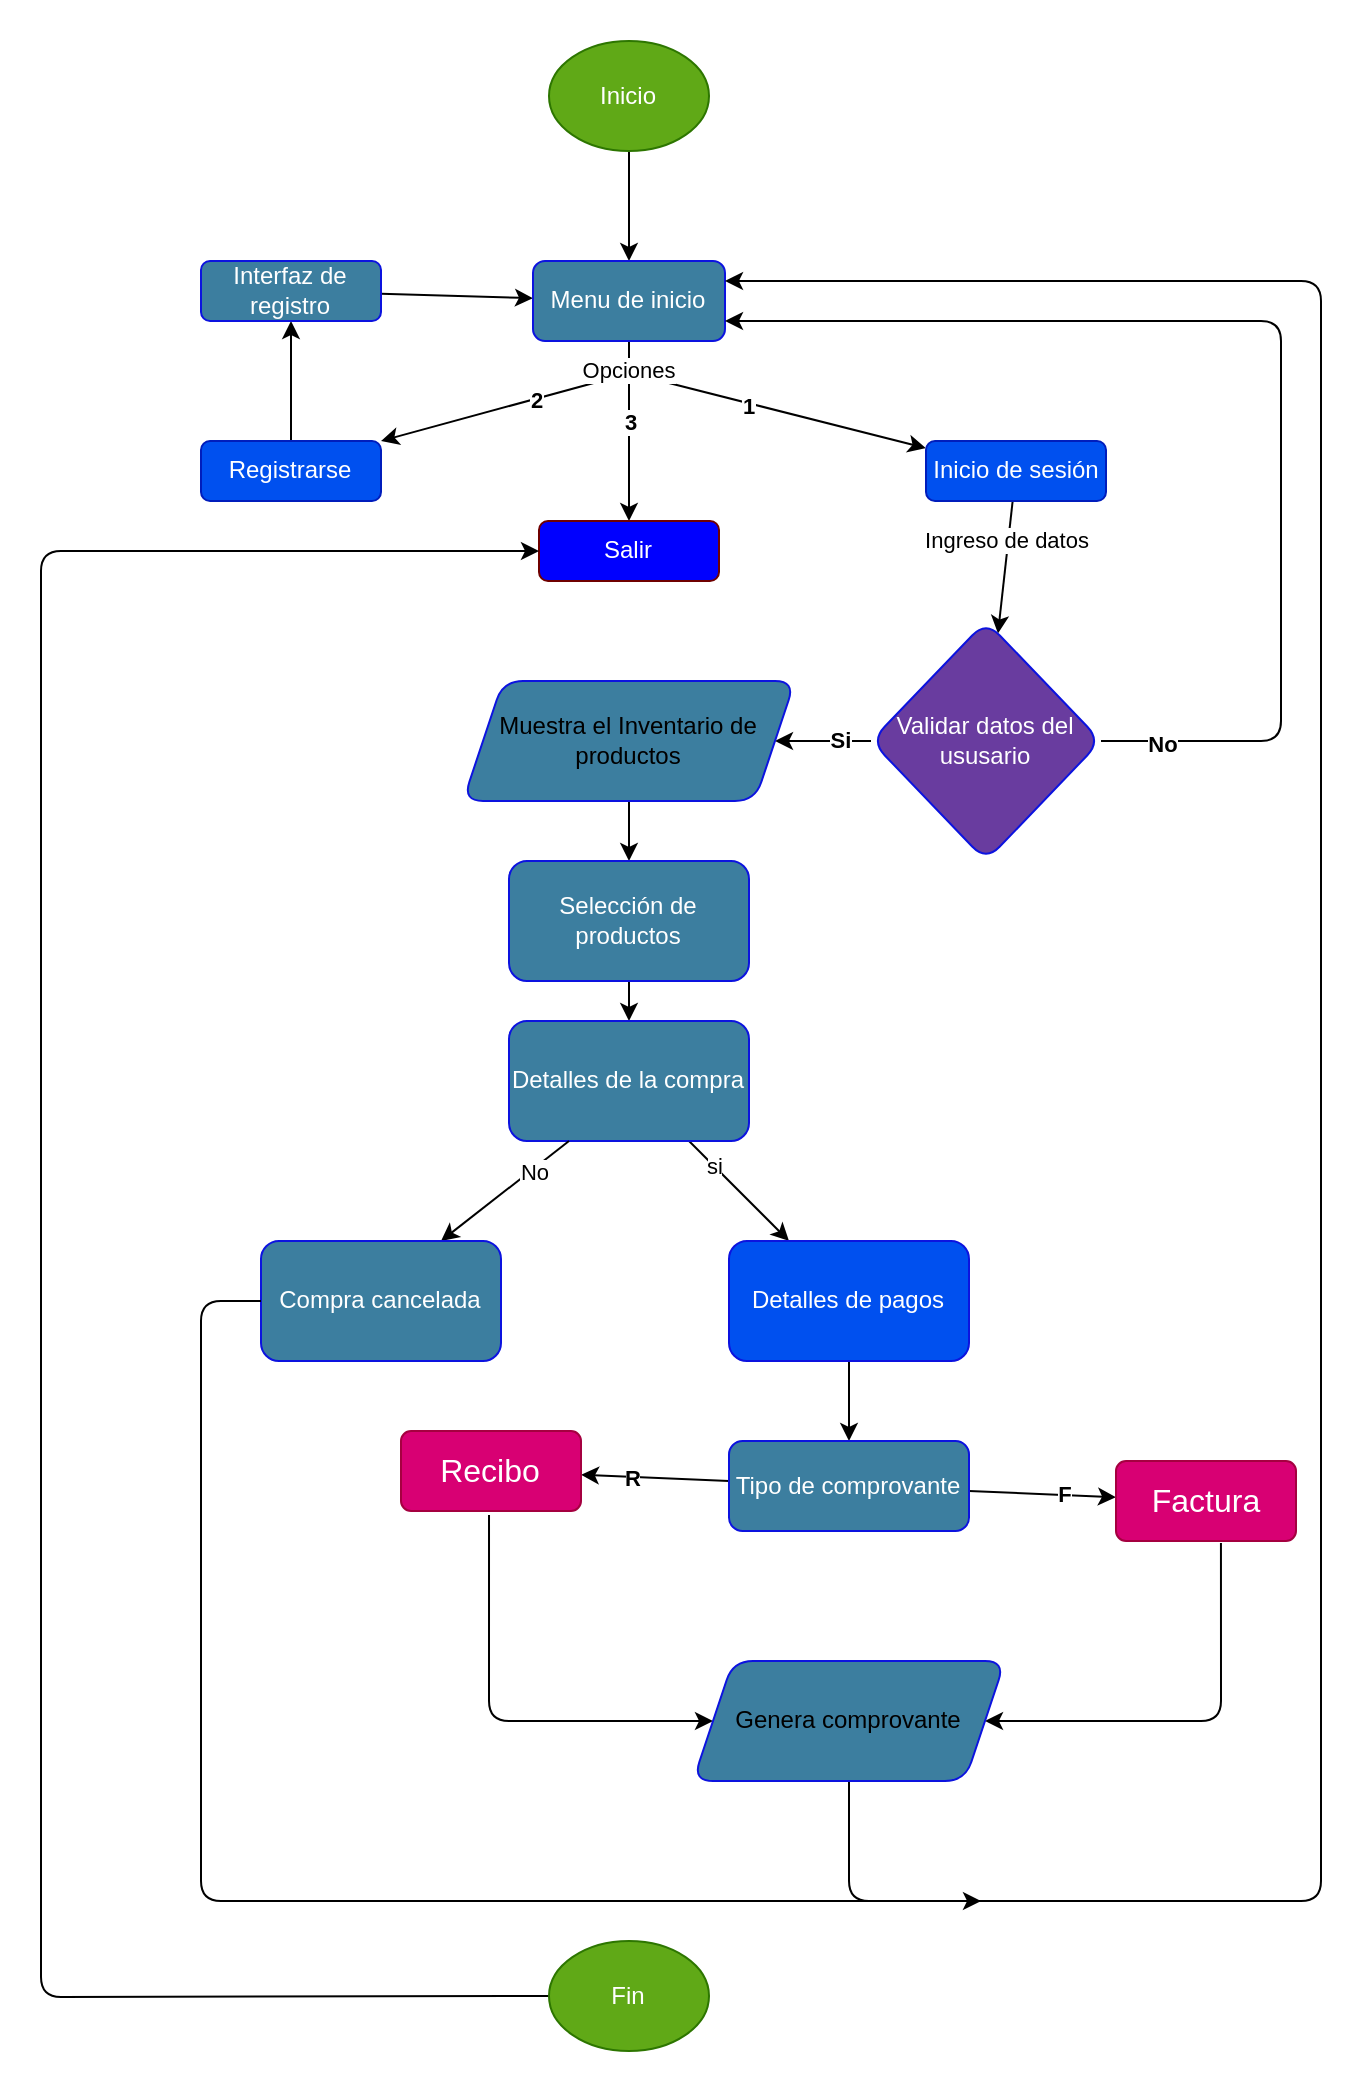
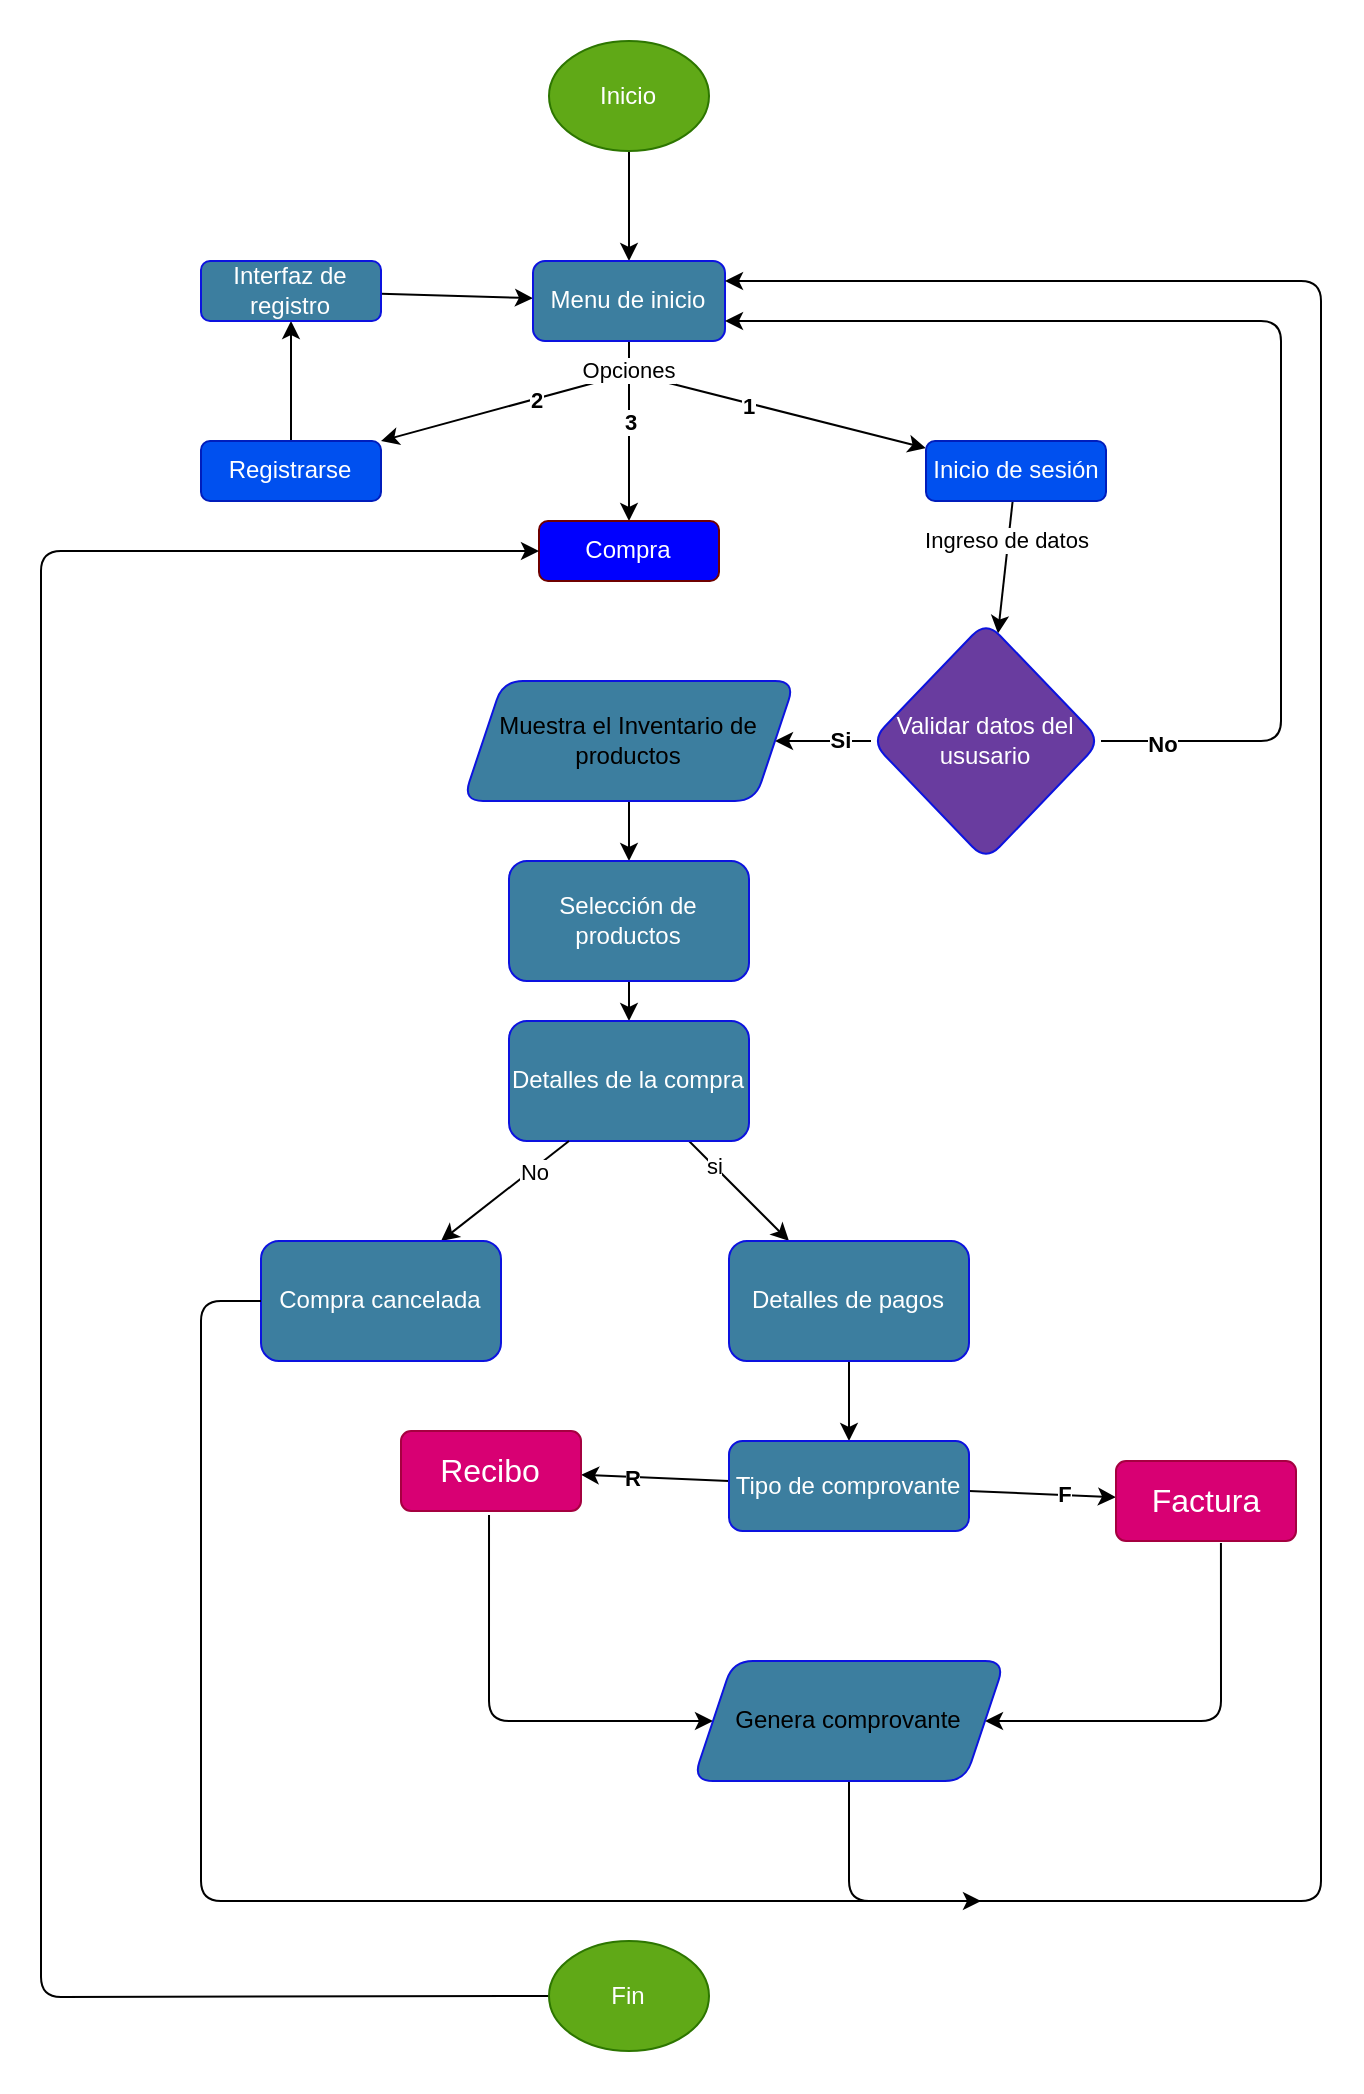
(629, 551) -> (629, 551)
(849, 1301) -> (849, 1301)
